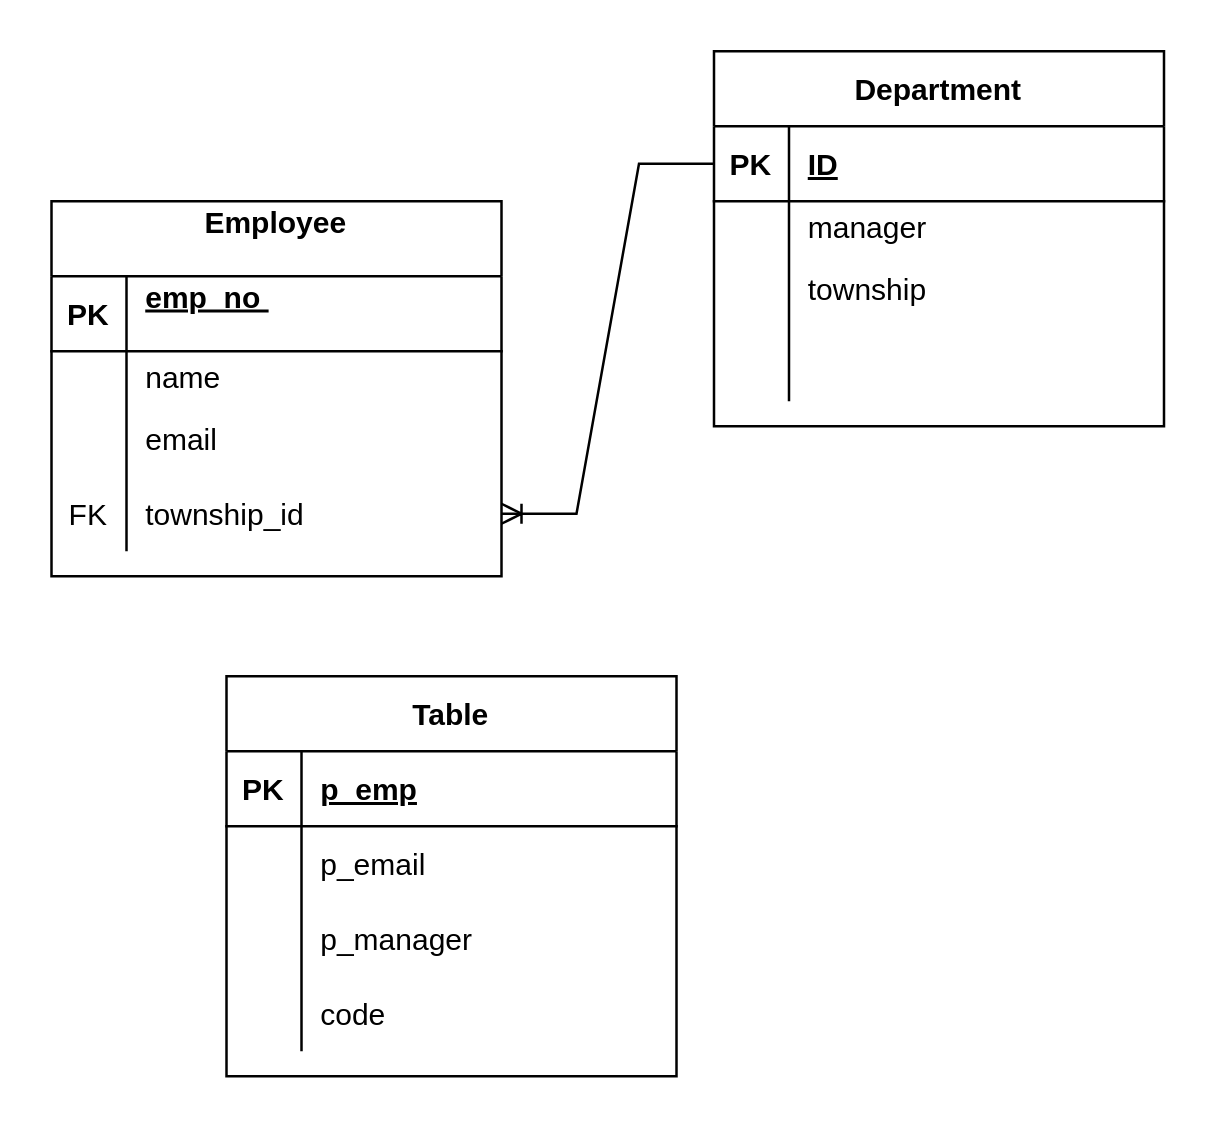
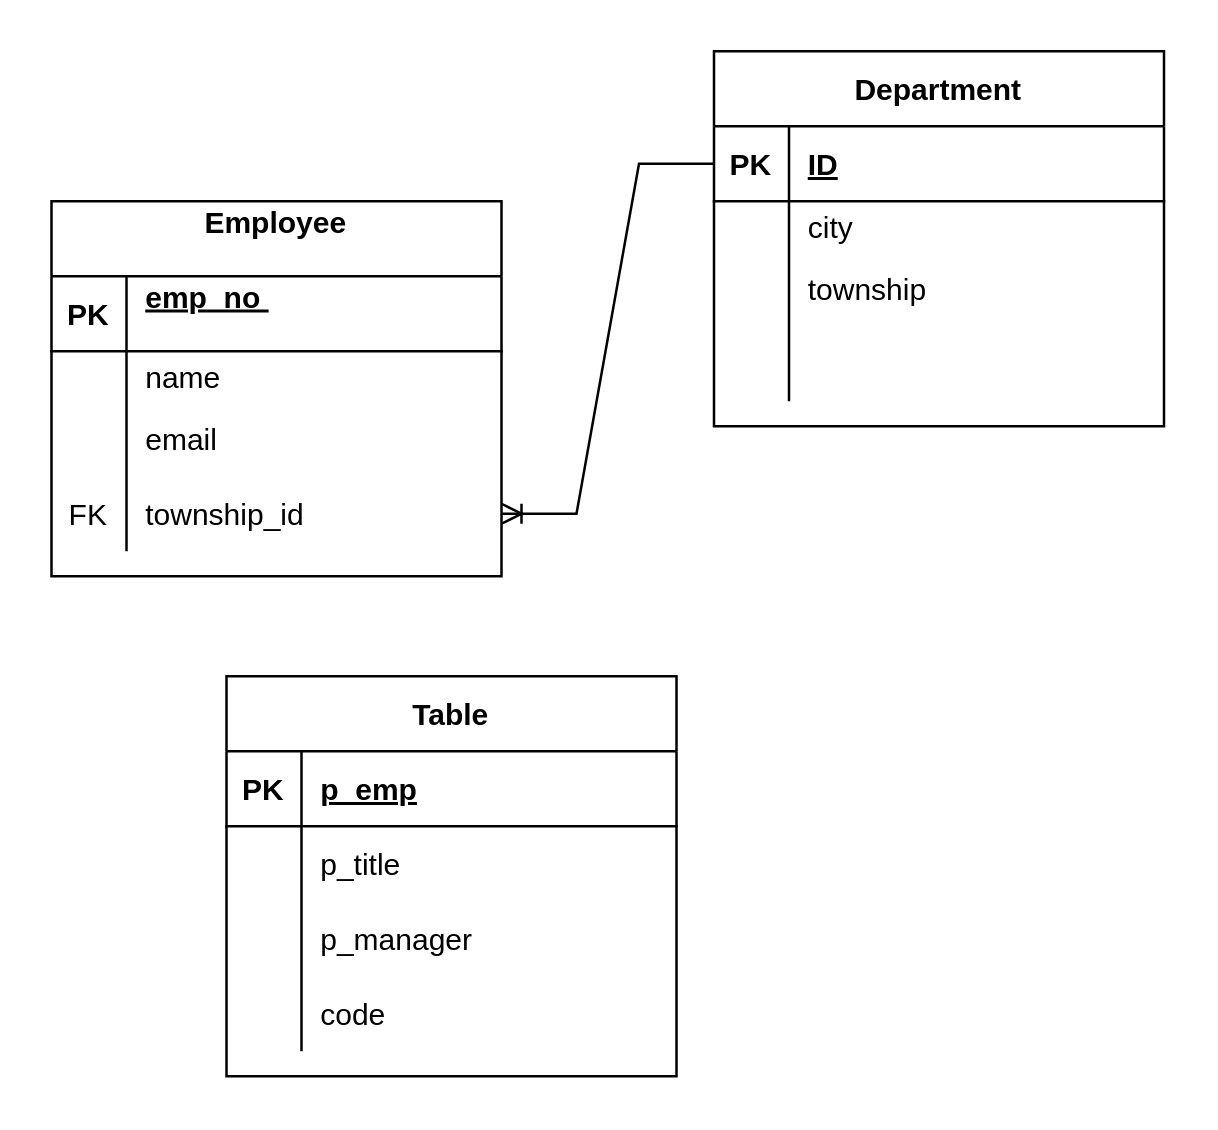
(866, 228) -> (837, 228)
(371, 865) -> (371, 865)
